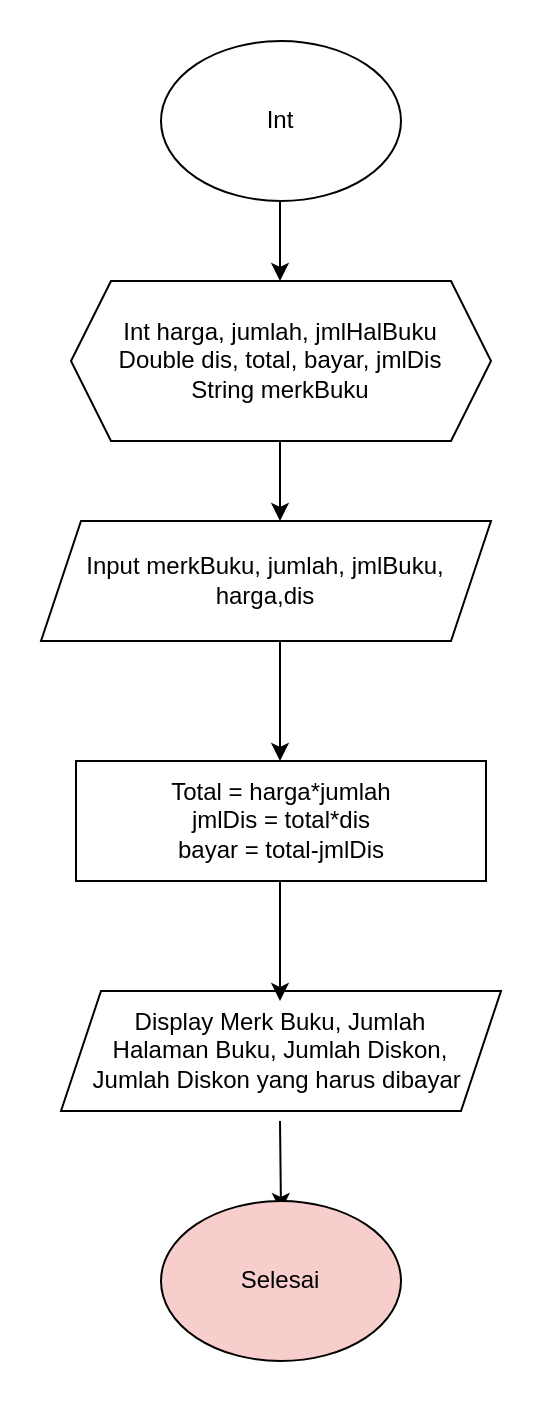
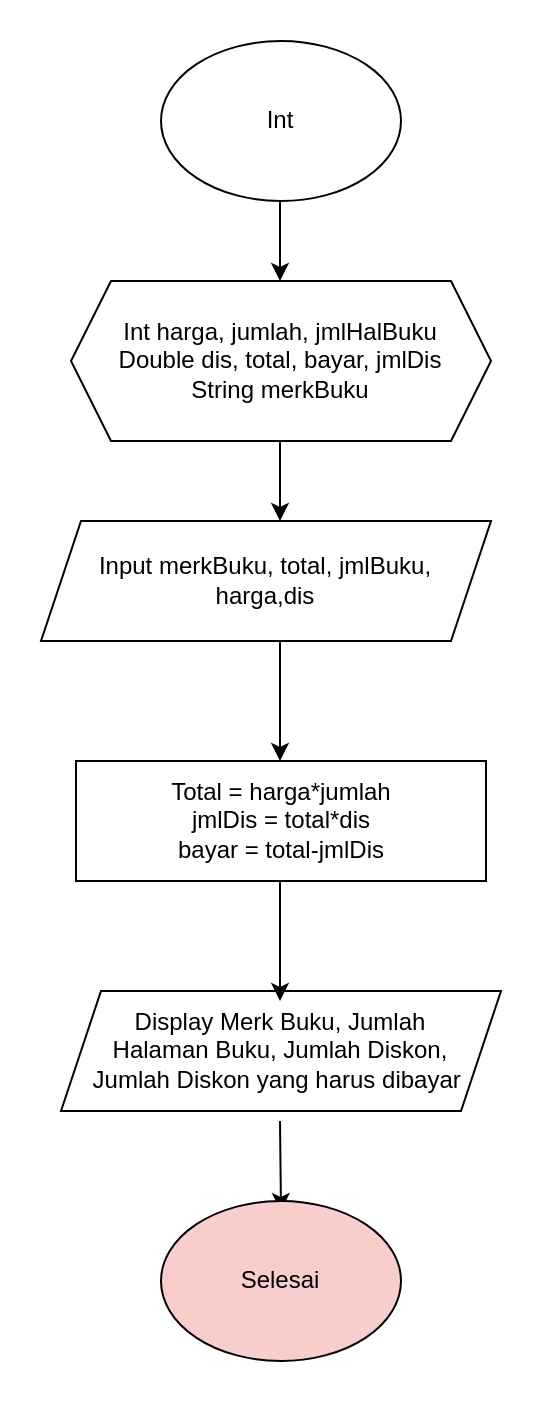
(266, 581) -> (266, 581)
